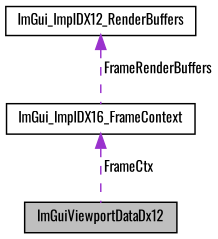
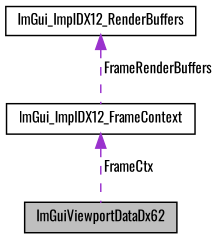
(101, 119) -> (101, 119)
(101, 218) -> (101, 218)
